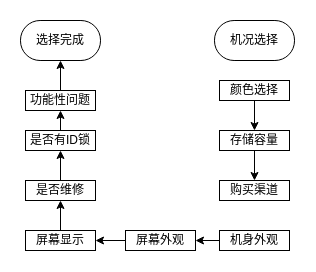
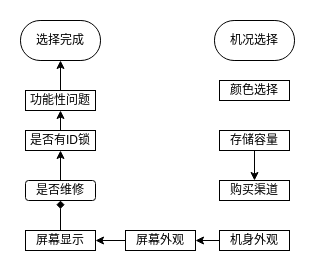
(255, 112) -> none
(61, 191) -> (61, 191)
(61, 208) -> (61, 209)
